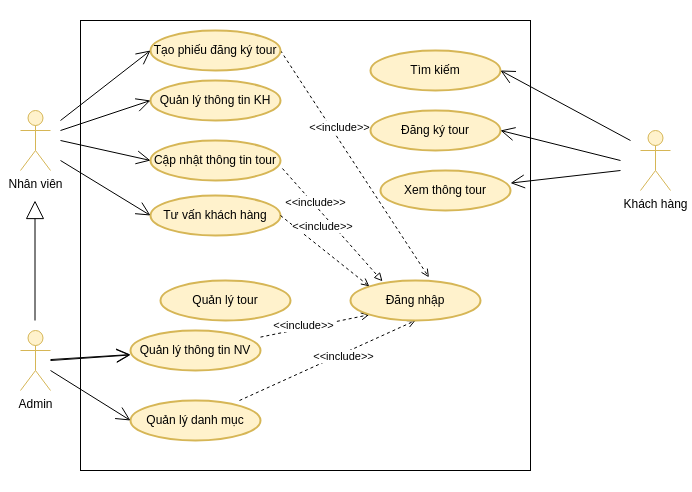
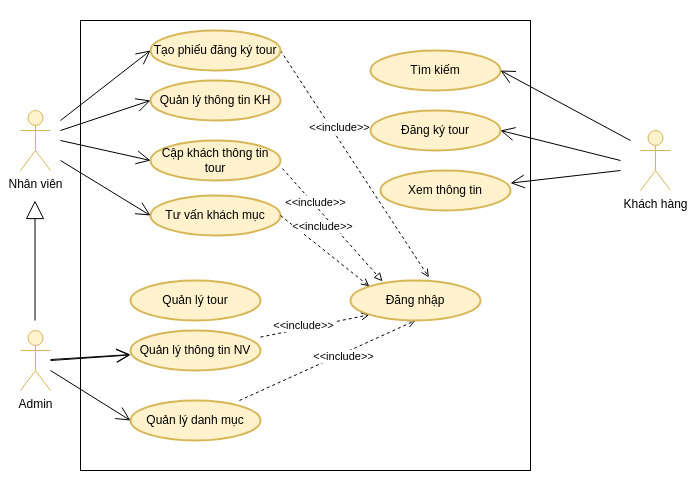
(216, 161) -> (216, 161)
(446, 191) -> (446, 191)
(216, 216) -> (216, 216)
(226, 301) -> (196, 301)
